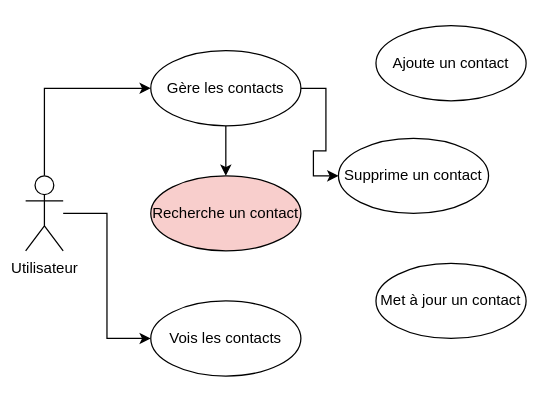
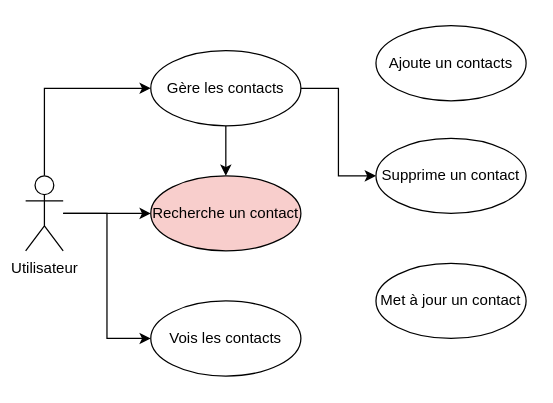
(451, 63) -> (451, 63)
(413, 176) -> (451, 176)
none -> (126, 213)
